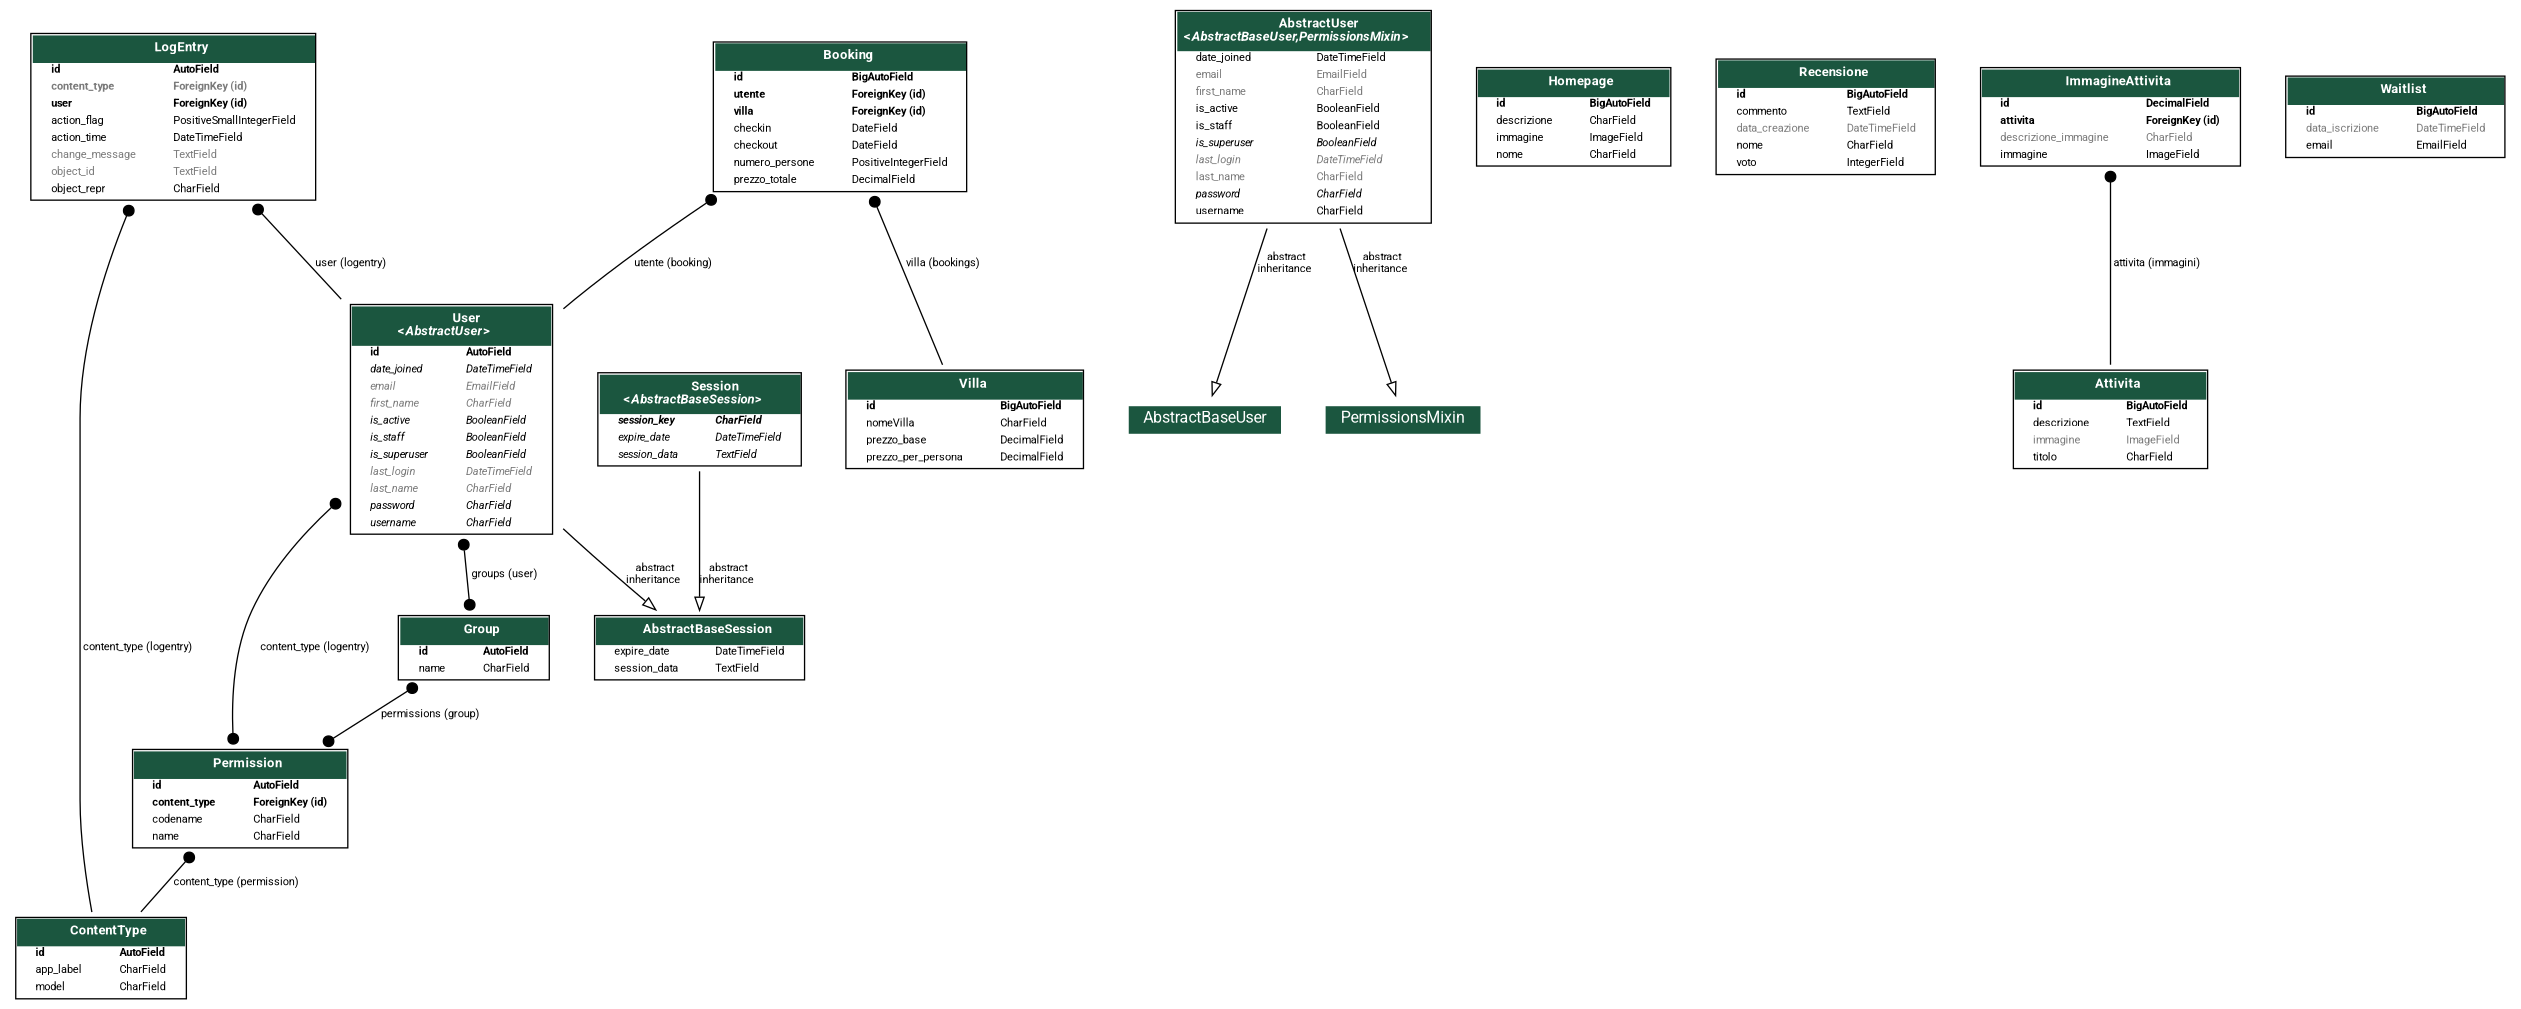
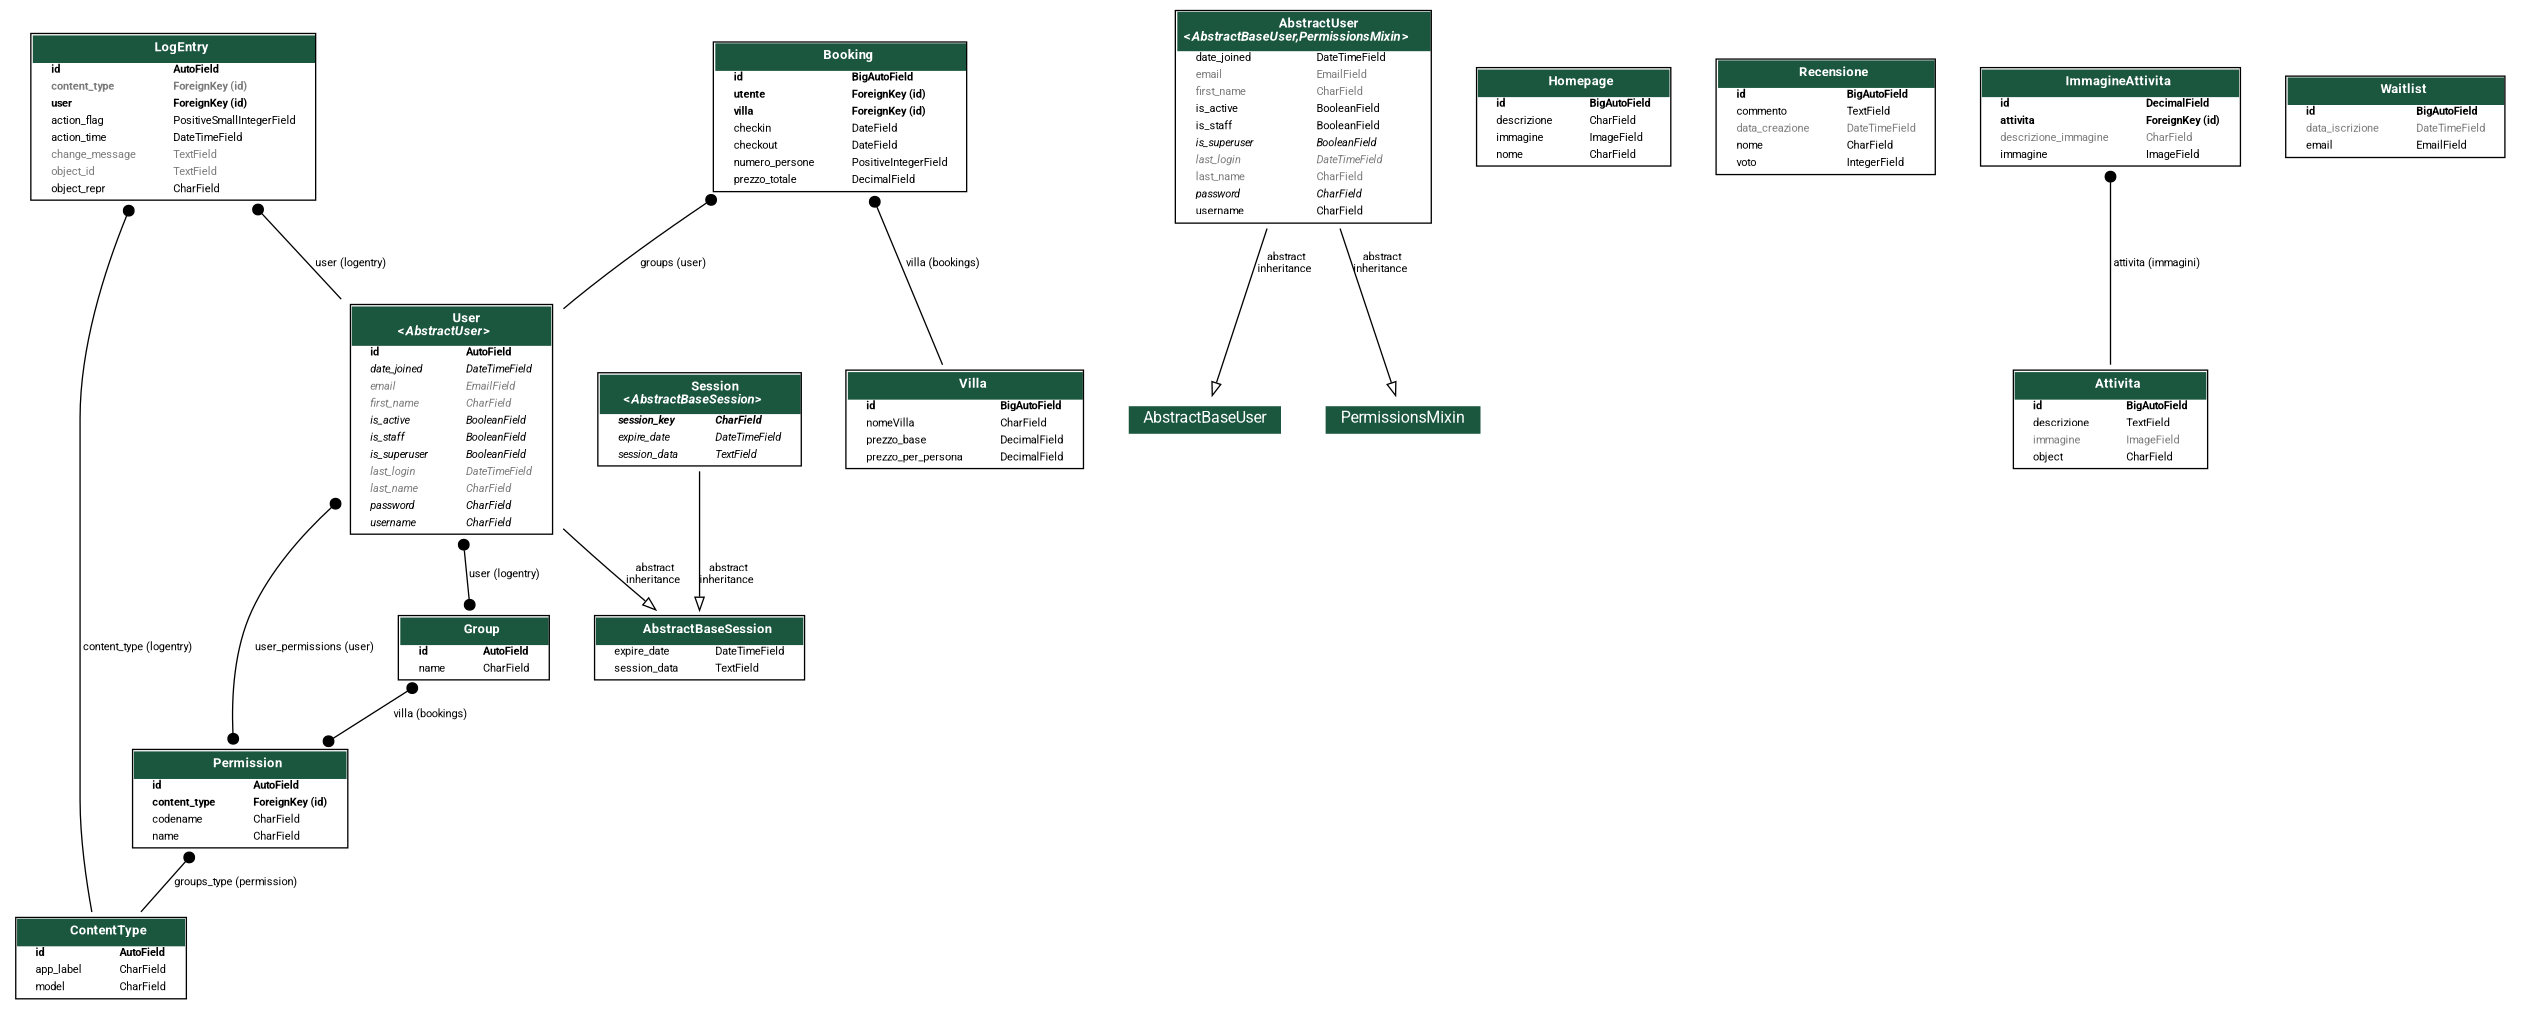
(672, 264) -> (672, 264)
(2046, 457) -> (2048, 457)
(503, 575) -> (503, 575)
(314, 648) -> (314, 648)
(429, 715) -> (429, 715)
(235, 883) -> (235, 883)
